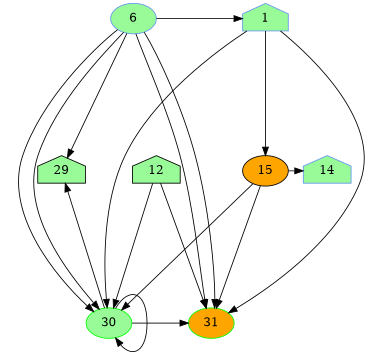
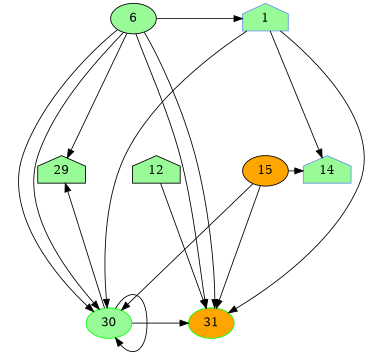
(133, 19) -> (133, 19)
(265, 89) -> (295, 90)
(134, 241) -> none
